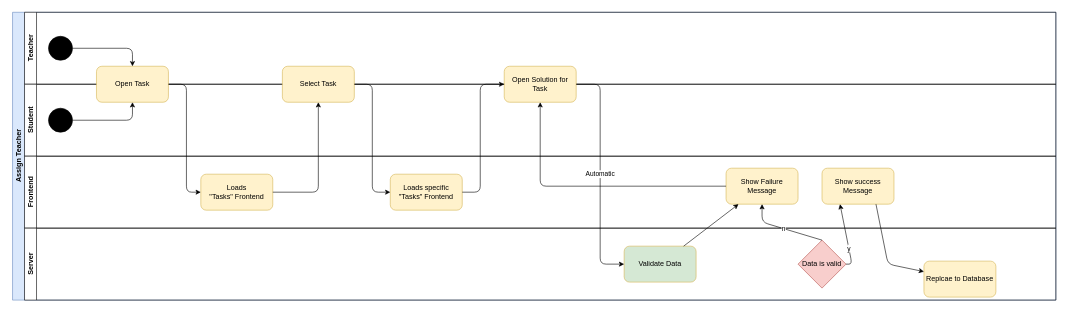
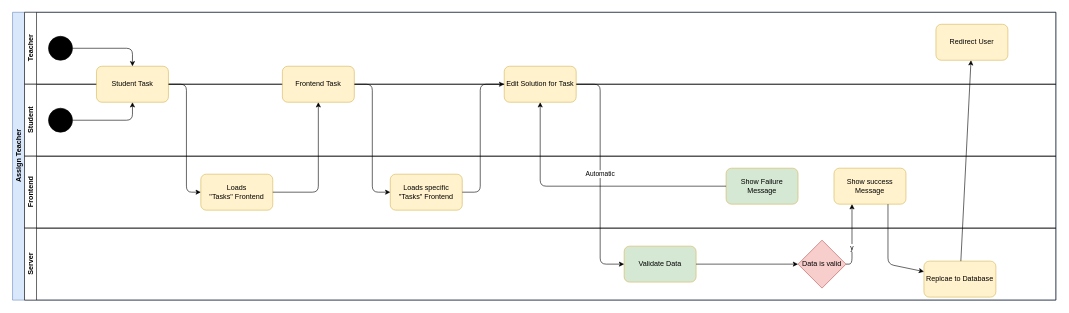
none -> (972, 42)
(132, 84) -> (132, 84)
(318, 84) -> (318, 84)
(540, 84) -> (540, 84)
(762, 186) -> (762, 186)
(858, 186) -> (870, 186)
none -> (964, 208)
(710, 226) -> (792, 264)
(804, 235) -> none
